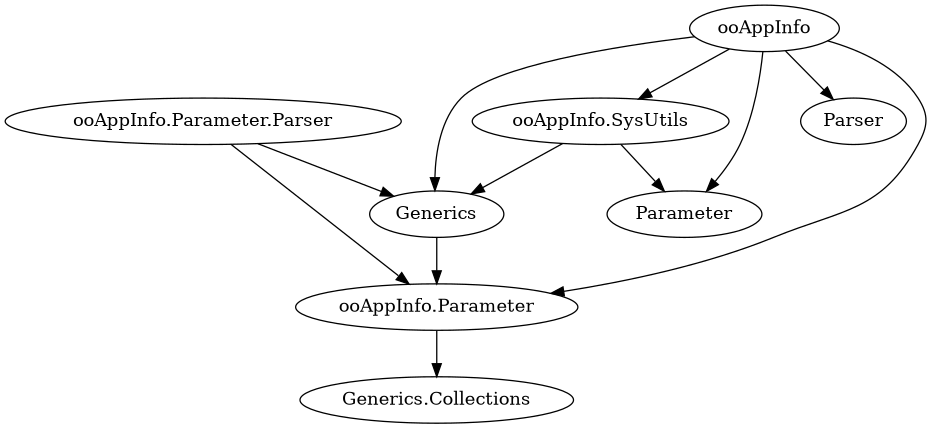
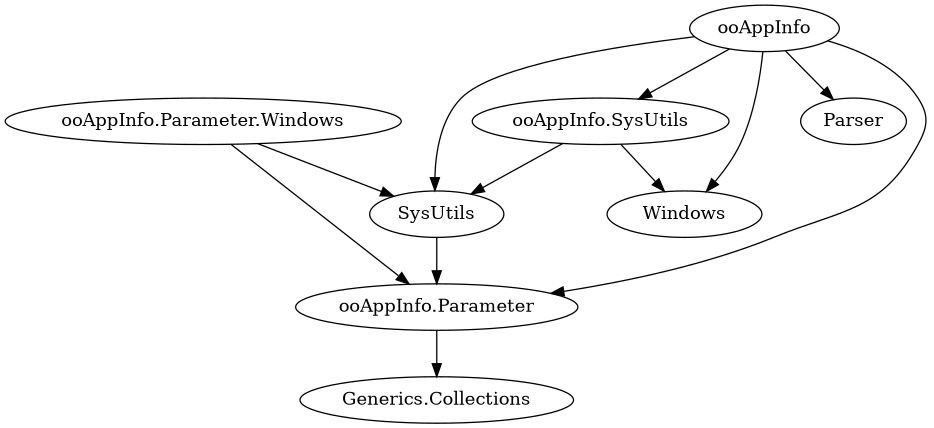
(203, 121) -> (203, 121)
(437, 214) -> (437, 214)
(684, 214) -> (684, 214)
